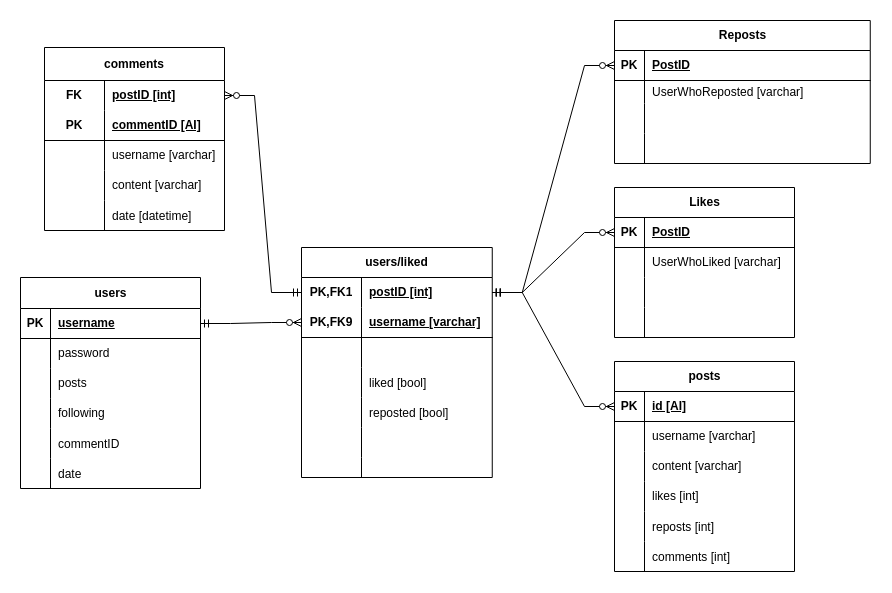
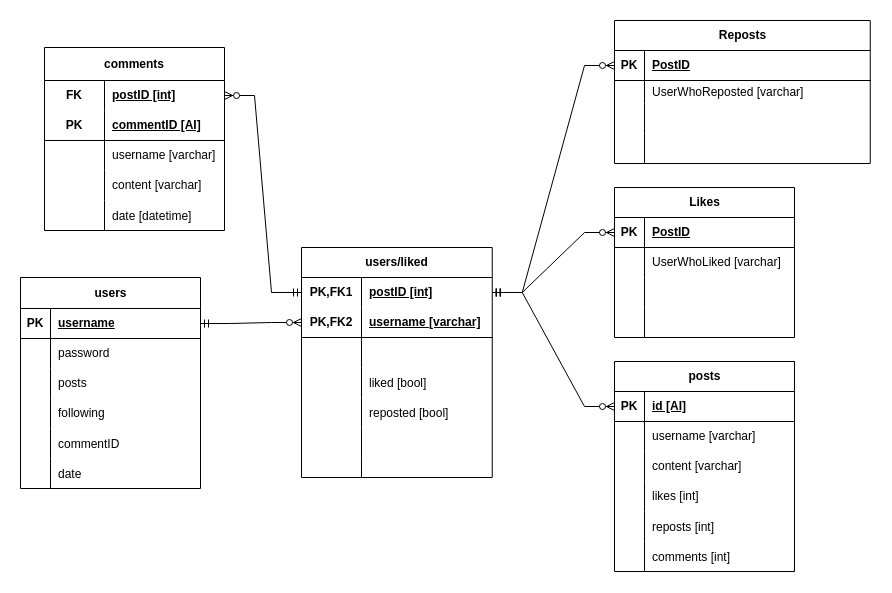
(332, 323) -> (332, 323)
